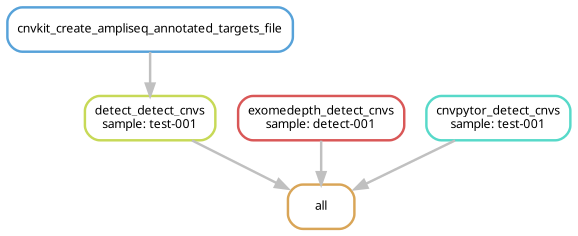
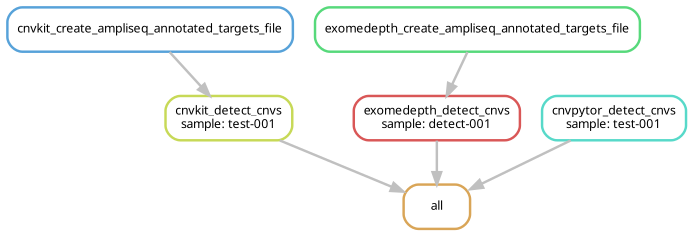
none -> (477, 30)
(150, 118) -> (229, 118)
